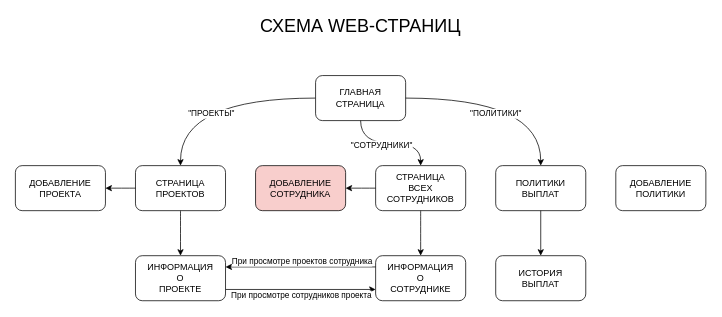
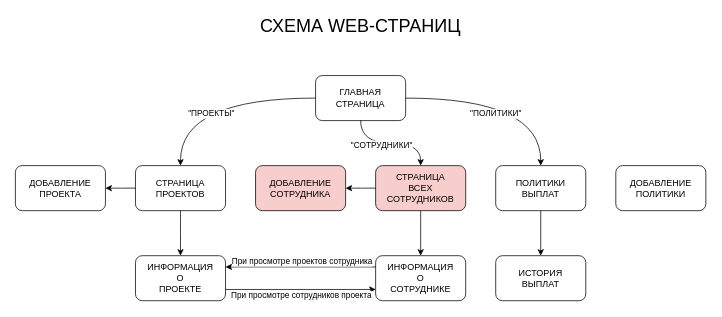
(420, 188) -> (420, 188)
